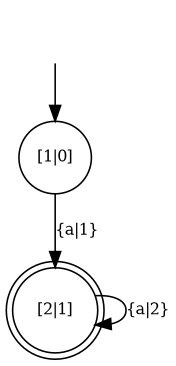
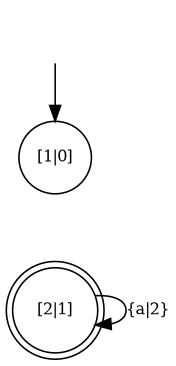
(55, 223) -> none
